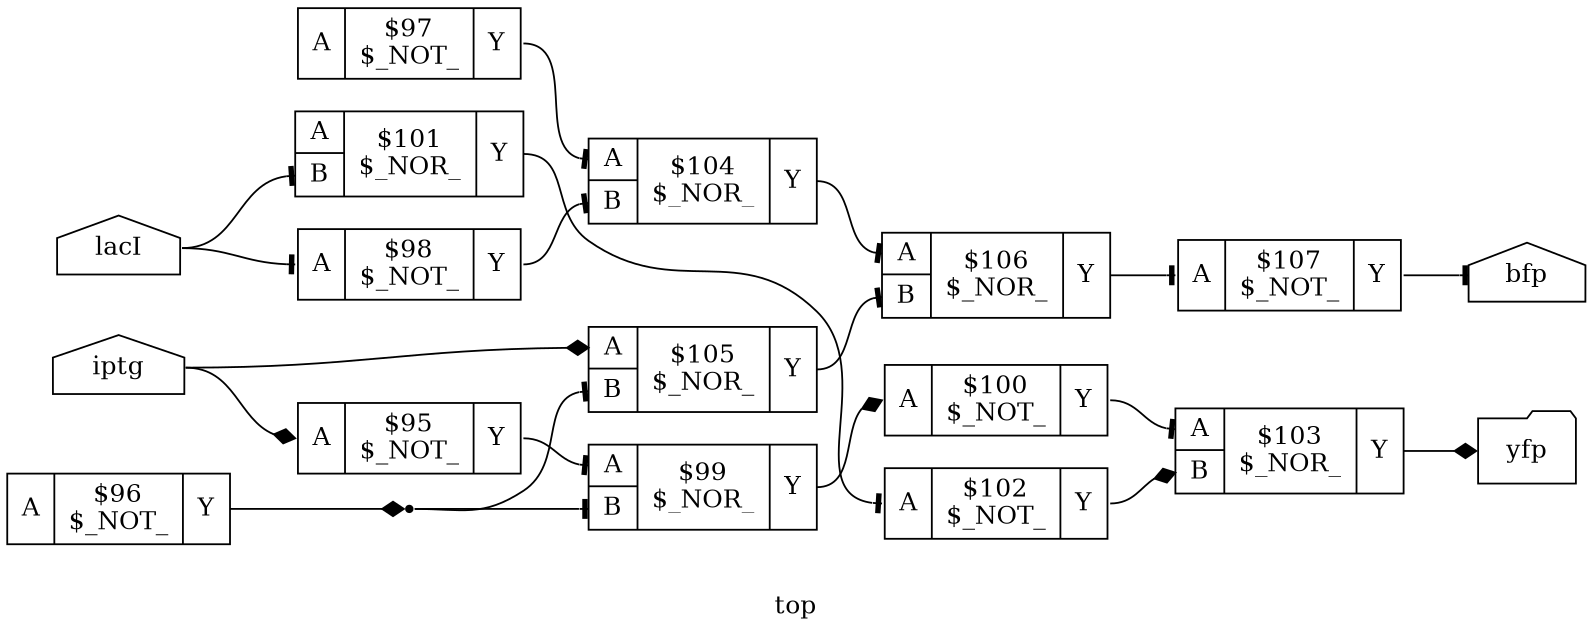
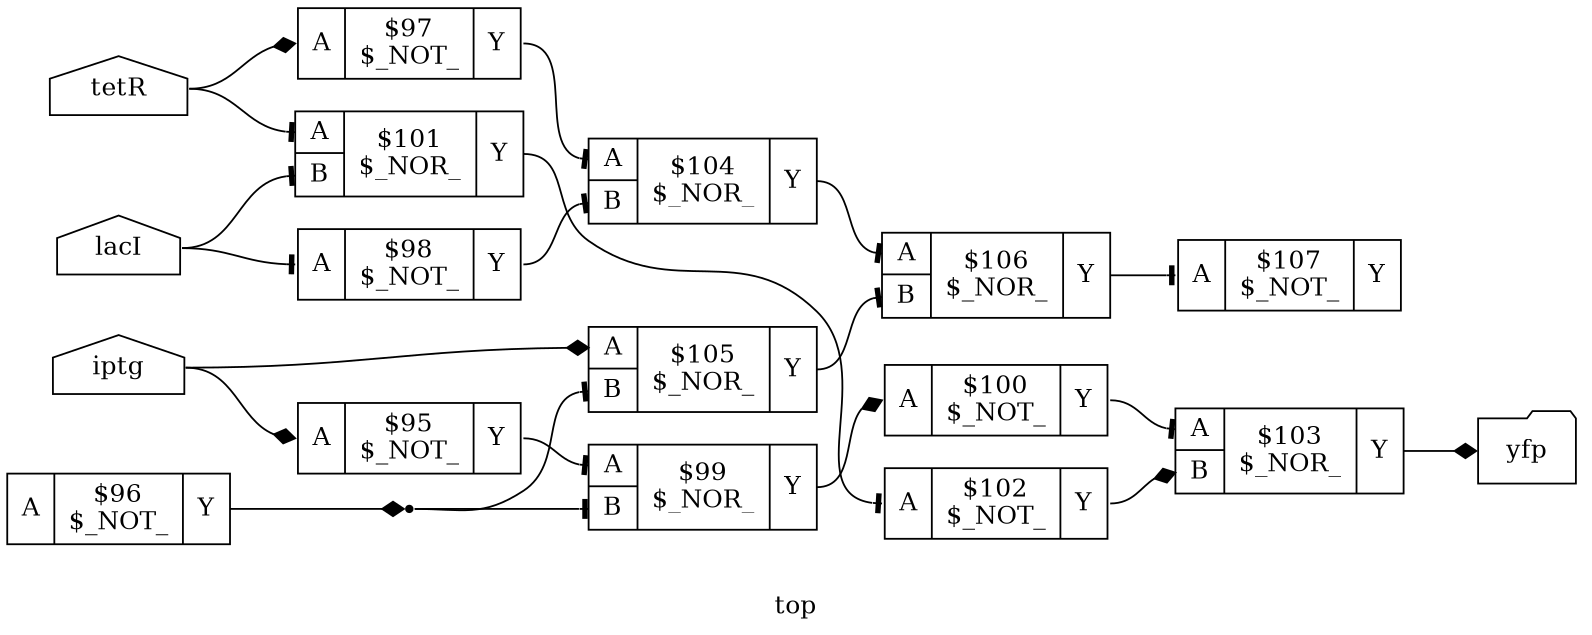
none -> (119, 89)
(1527, 275) -> none
